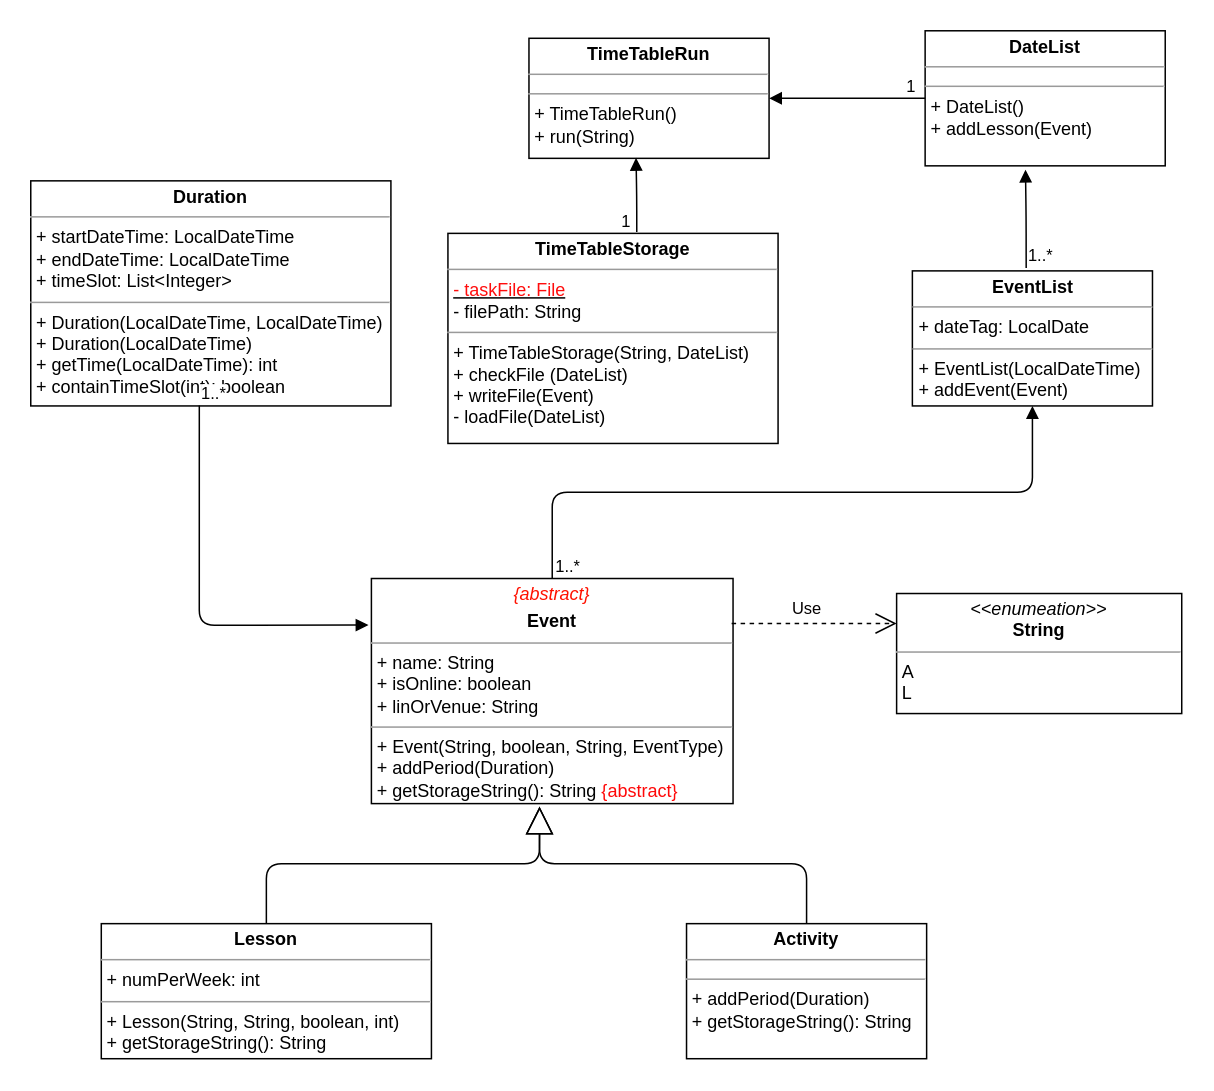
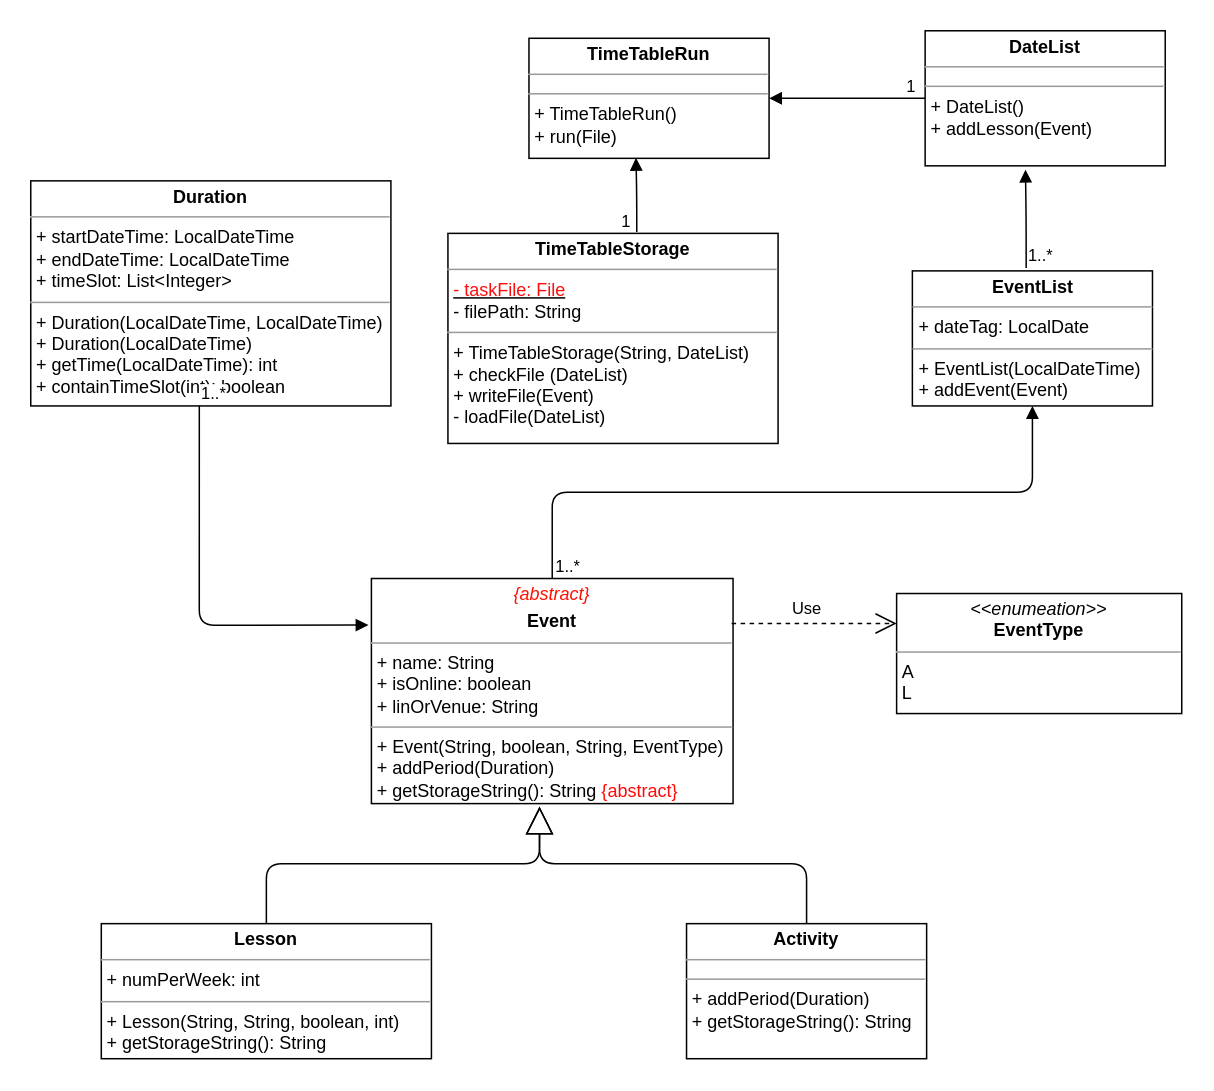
(602, 71) -> (602, 71)
(964, 636) -> (964, 636)
